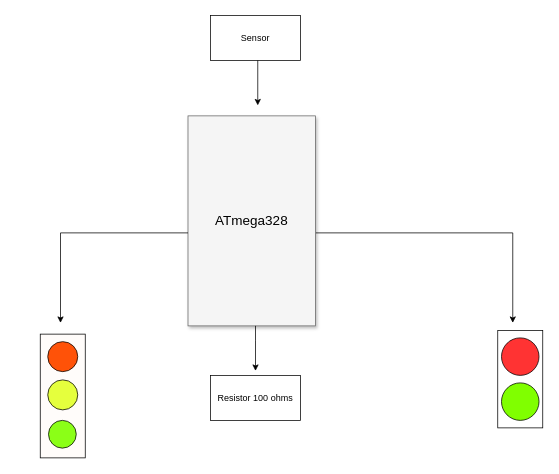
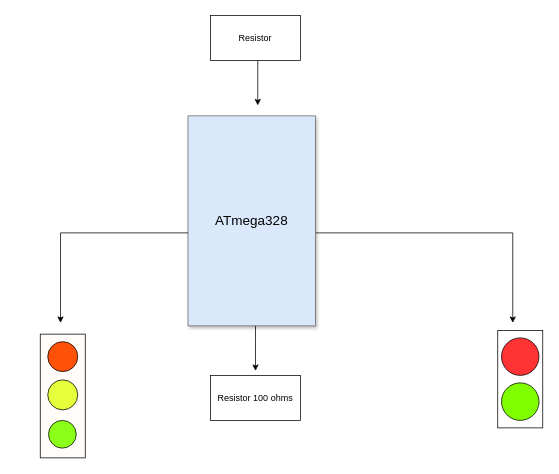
(255, 38) -> (255, 38)
(252, 221) -> (252, 221)
